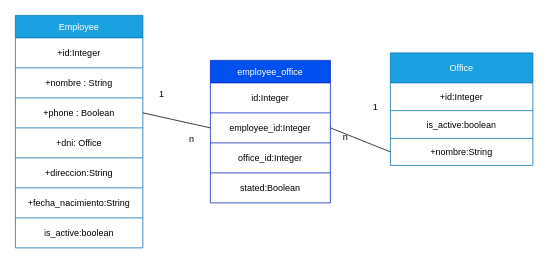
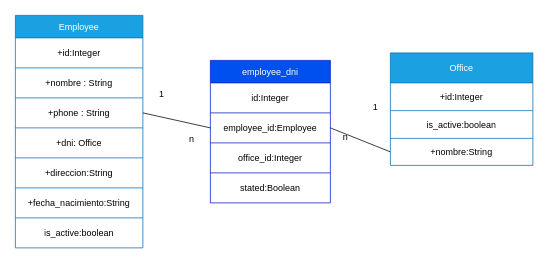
(270, 72) -> (270, 72)
(79, 113) -> (79, 113)
(270, 128) -> (270, 128)
